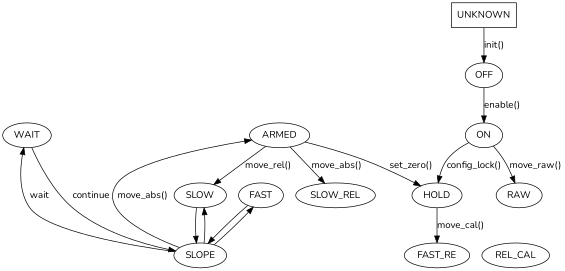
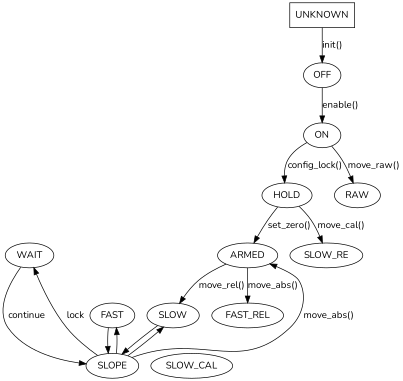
(361, 159) -> (267, 222)
(39, 195) -> (75, 315)
(336, 195) -> (248, 315)
(437, 255) -> (326, 255)
(516, 255) -> (192, 366)
